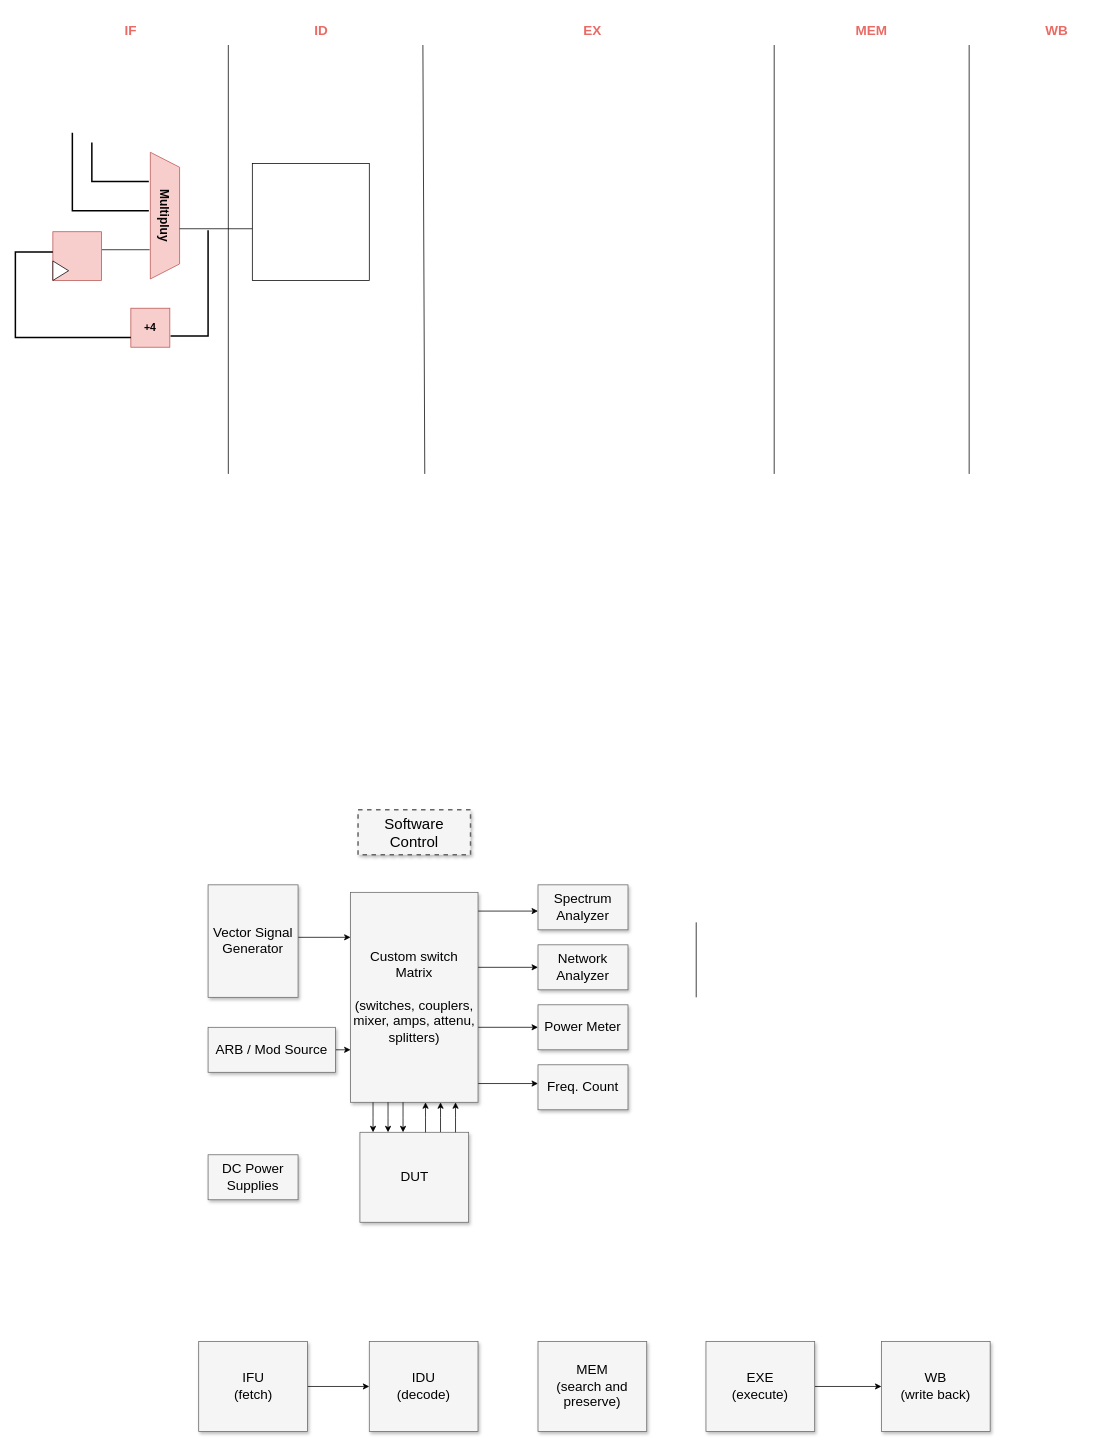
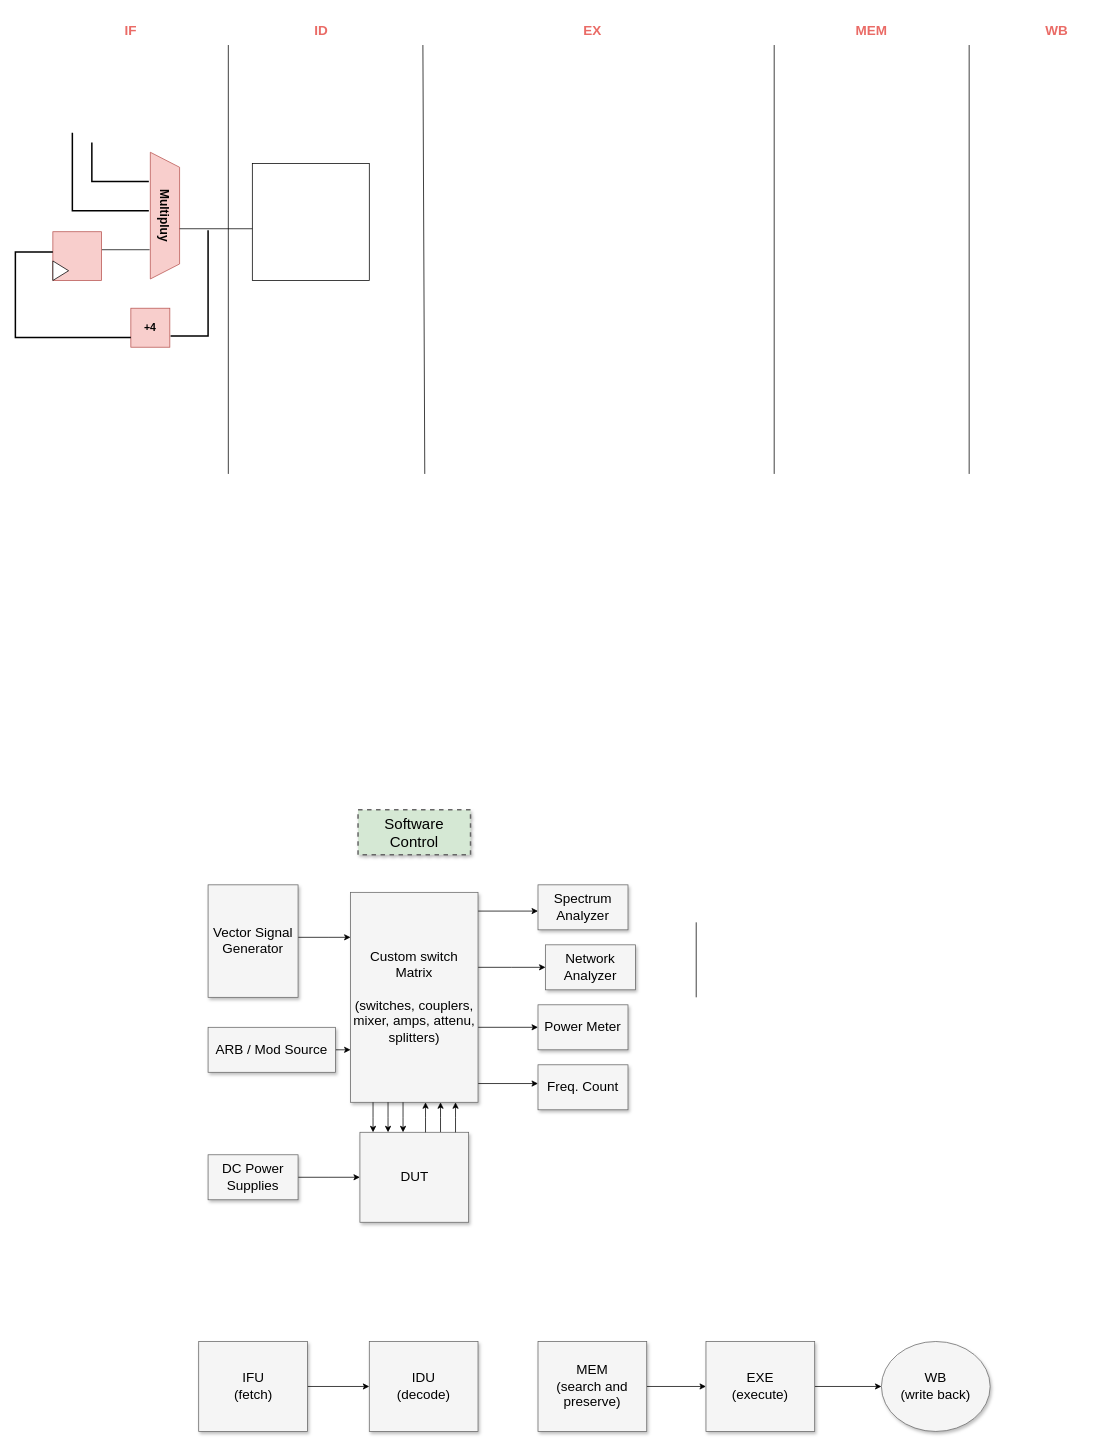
(414, 832) -> (414, 832)
(583, 967) -> (591, 967)
none -> (327, 1177)
none -> (674, 1386)
(936, 1386) -> (936, 1386)
